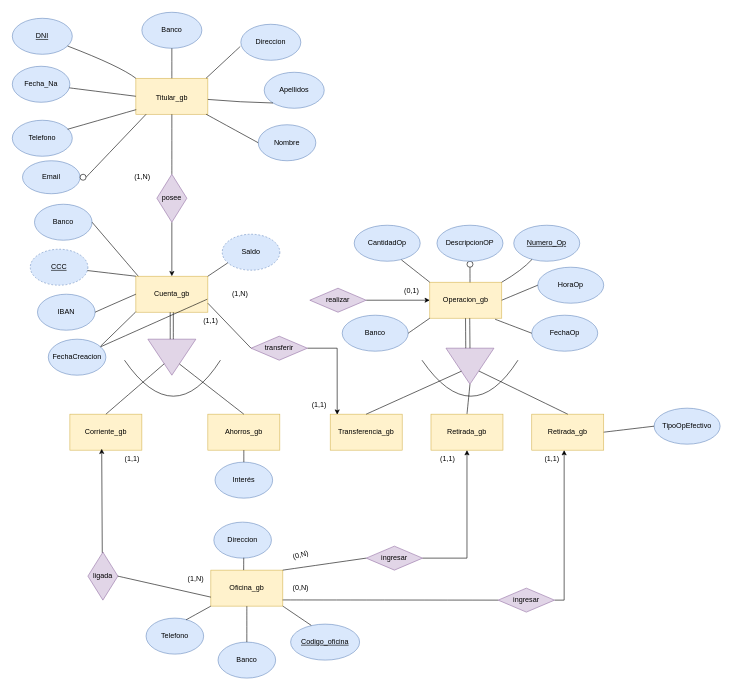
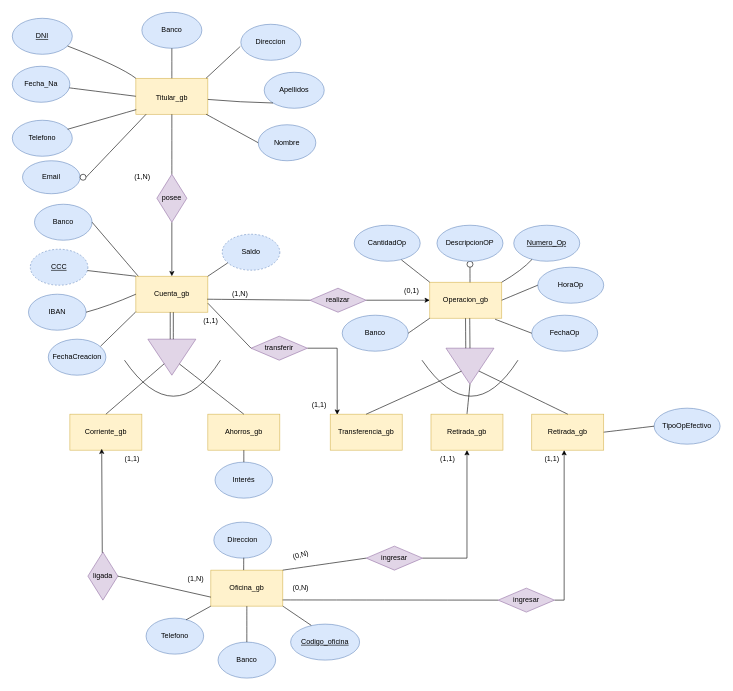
(66, 312) -> (57, 312)
(155, 323) -> (259, 300)
